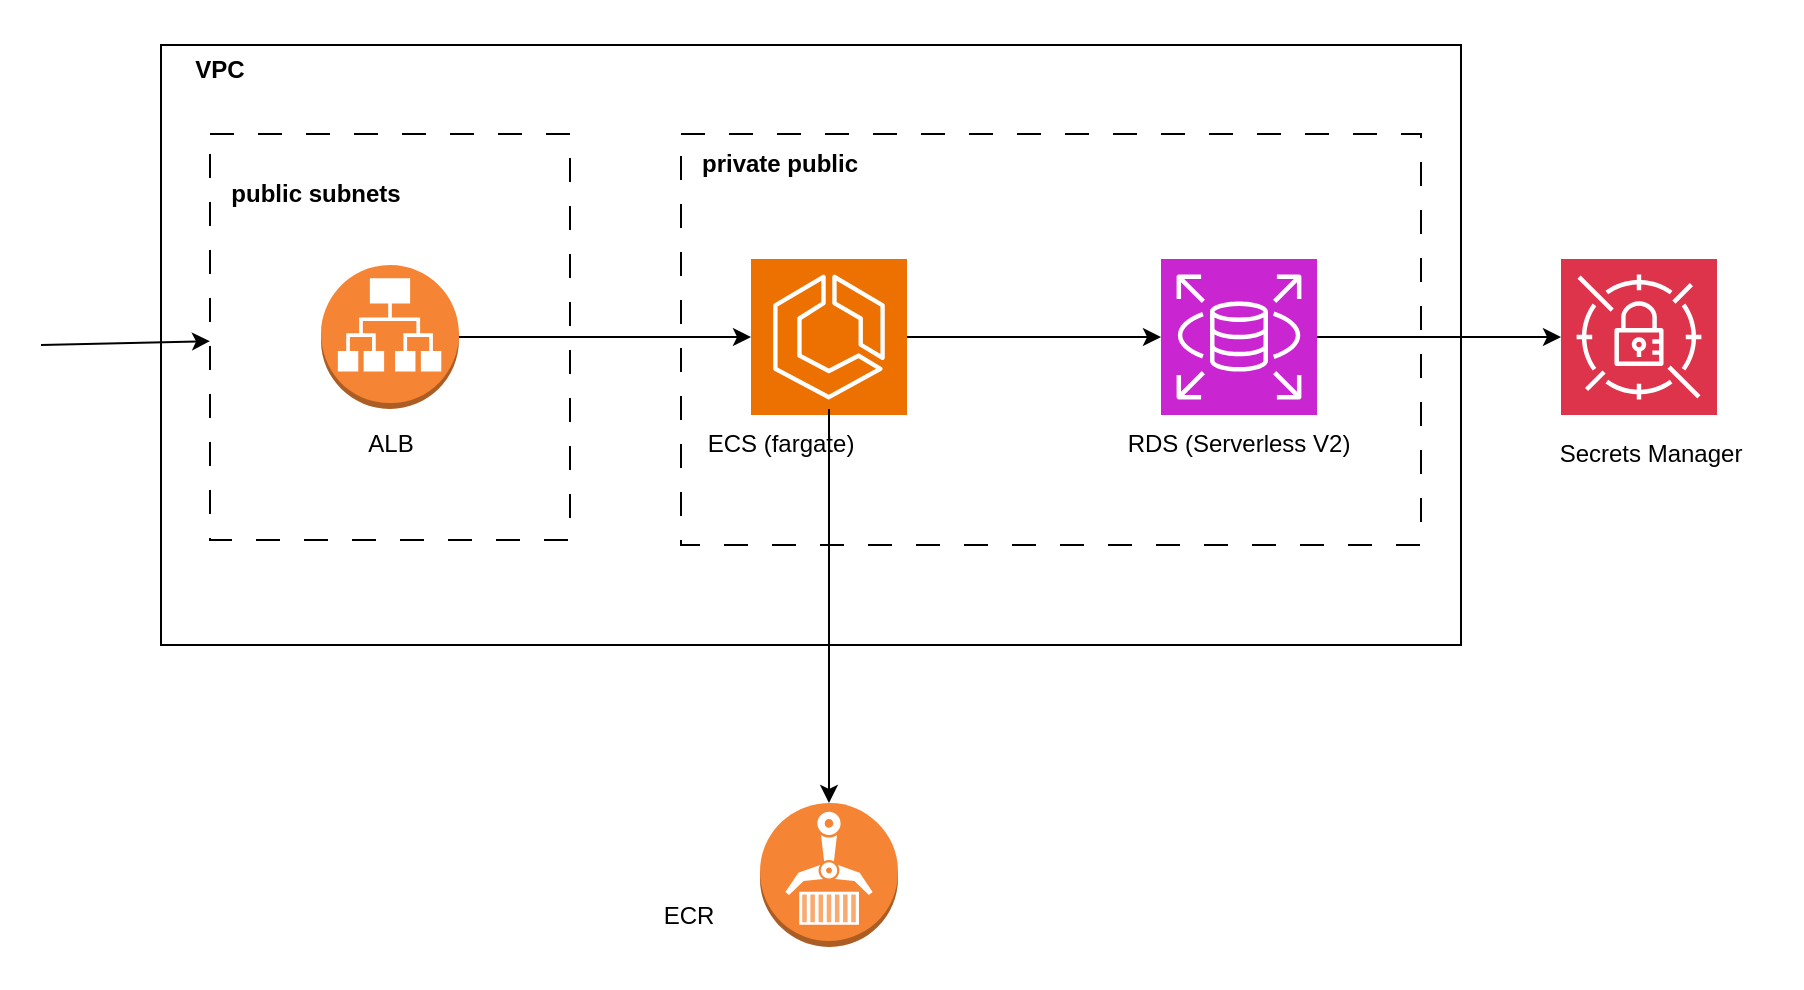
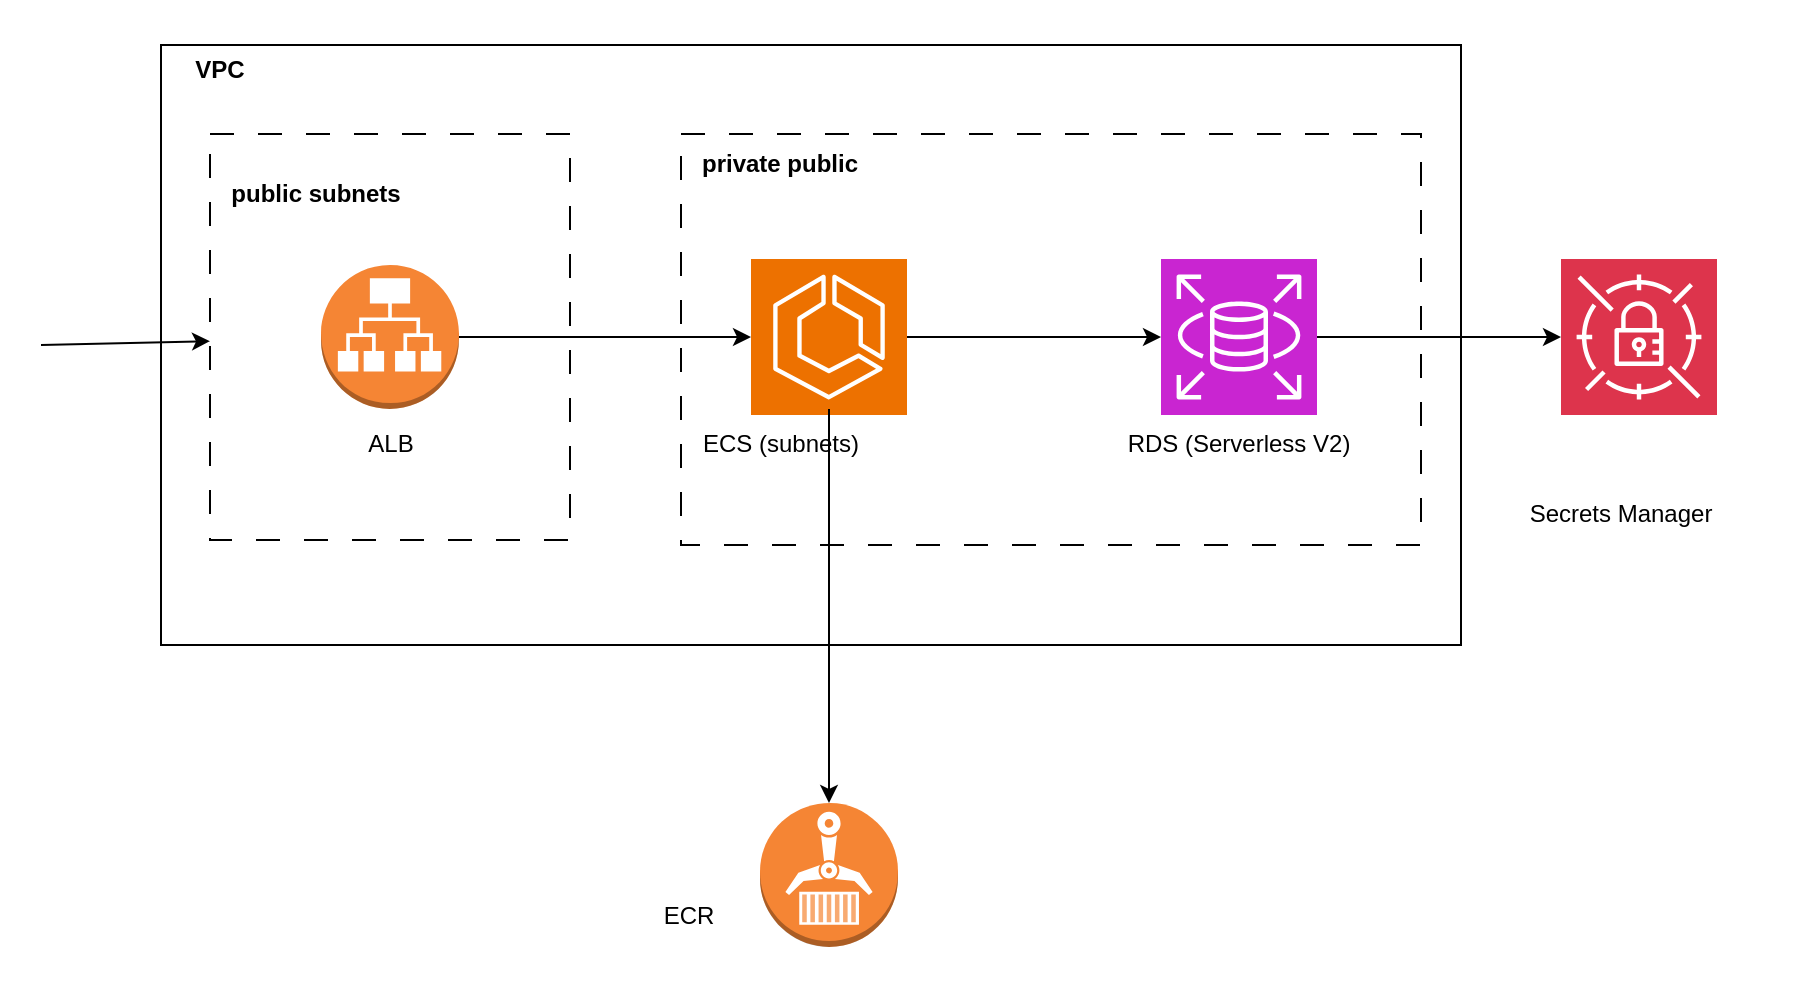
(782, 445) -> (782, 445)
(1651, 455) -> (1621, 515)
